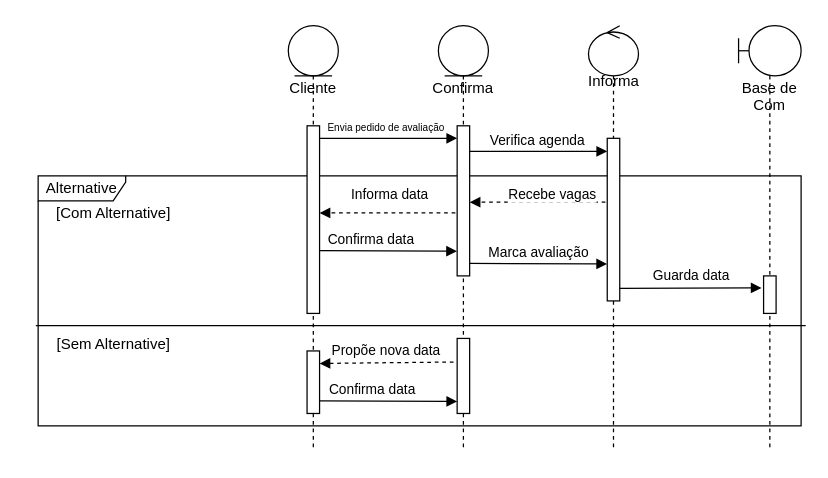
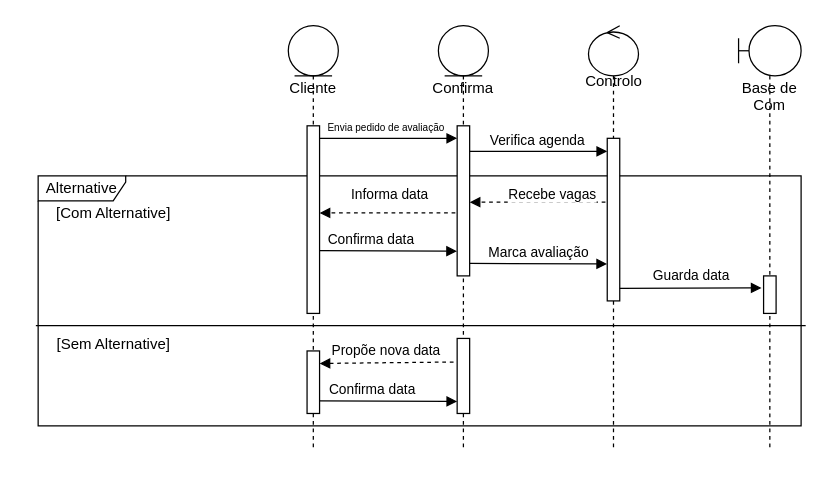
(614, 82) -> (614, 82)
